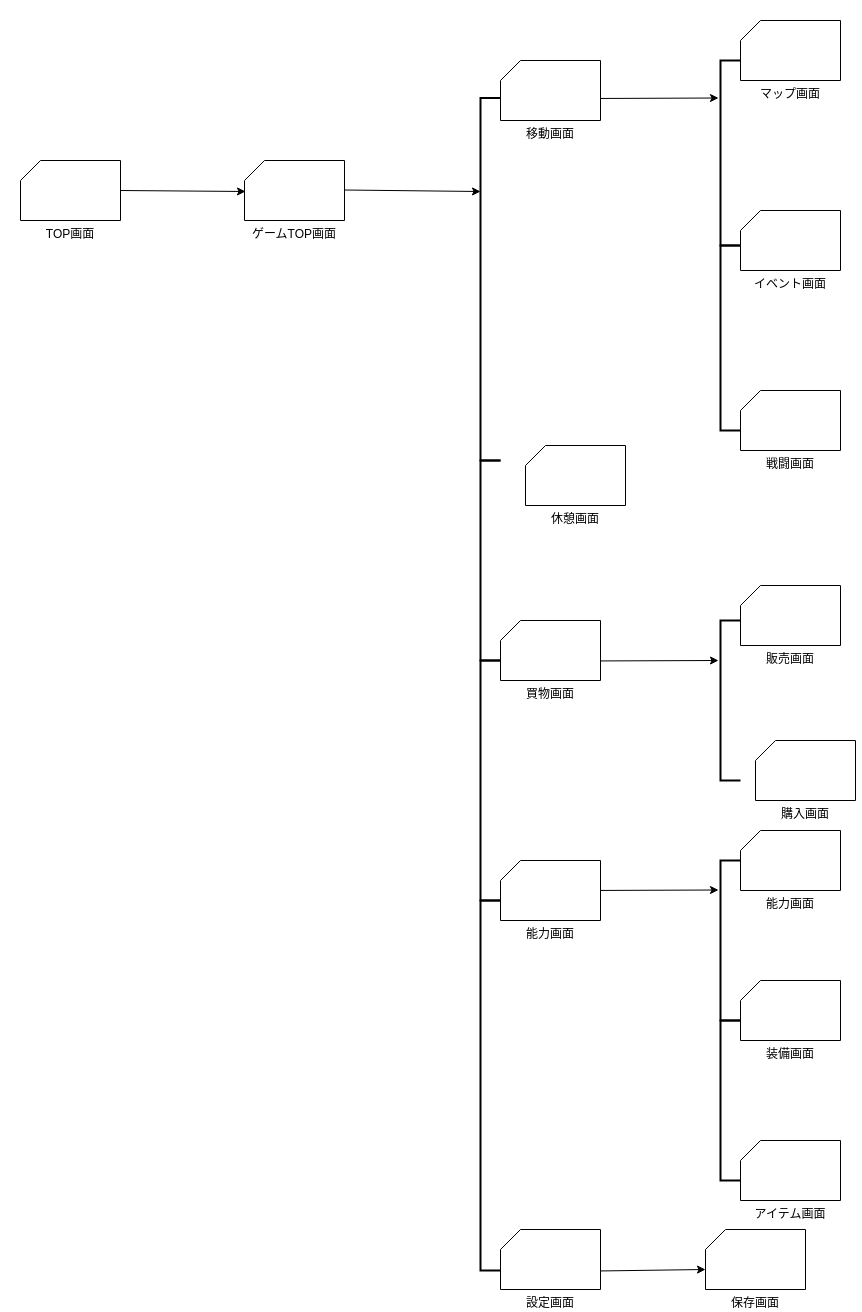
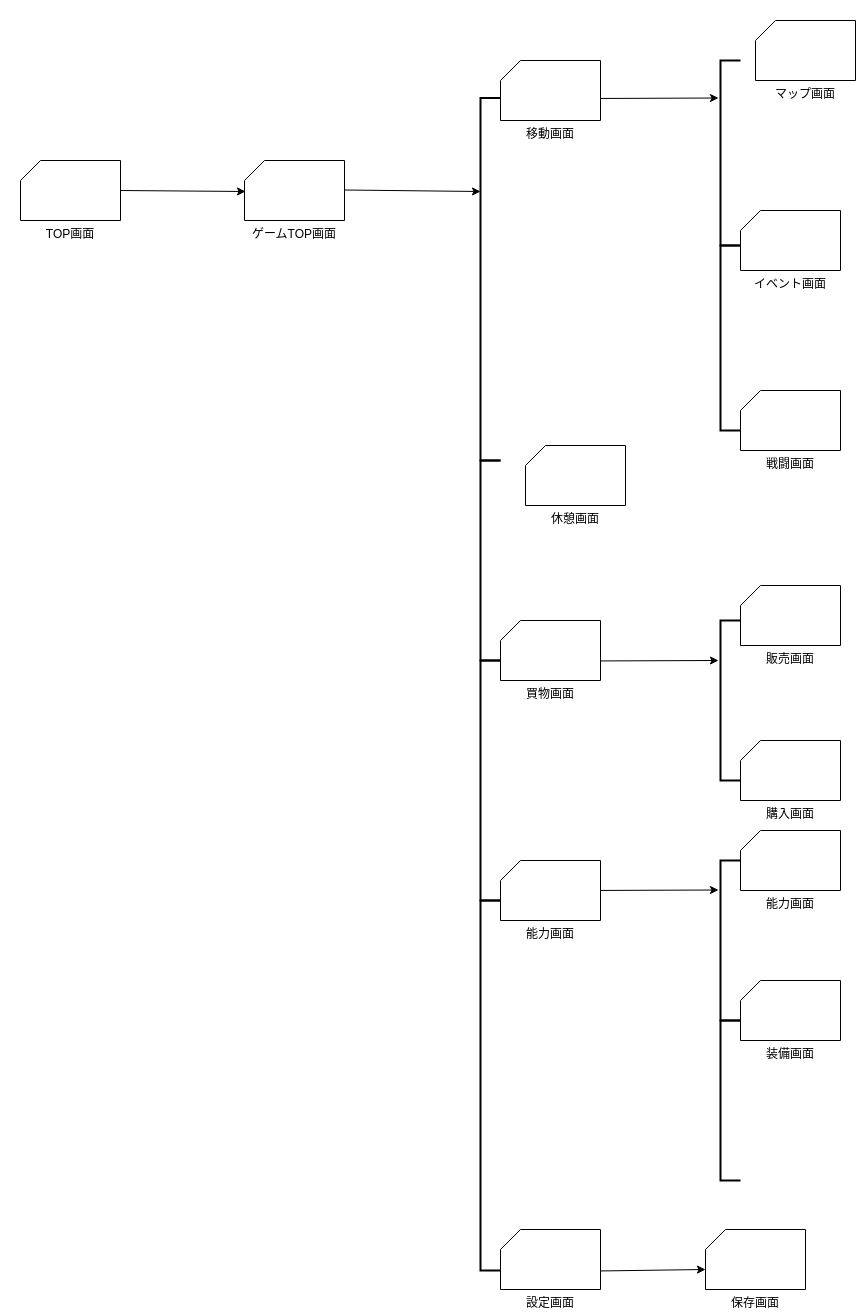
(791, 51) -> (806, 51)
(806, 771) -> (791, 771)
(791, 1171) -> none
